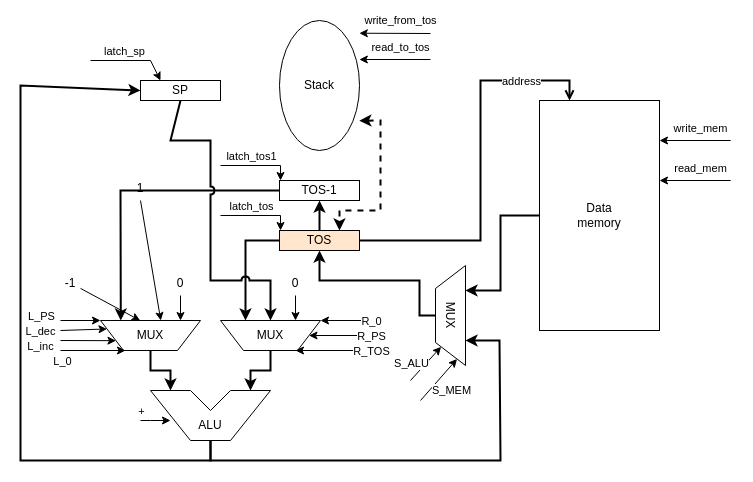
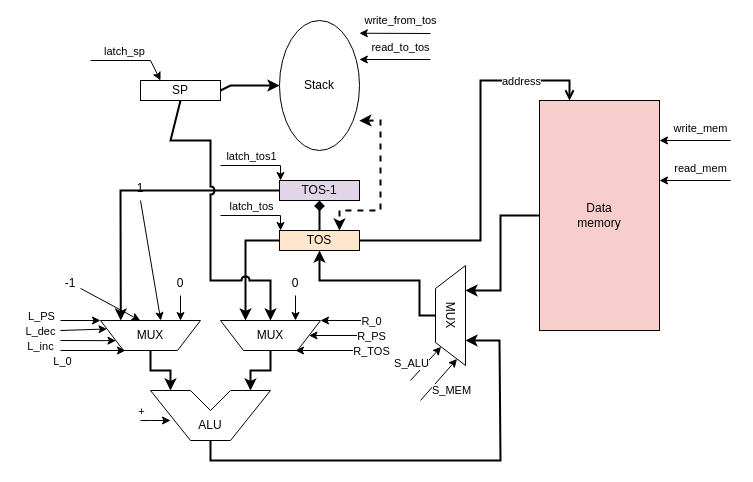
none -> (245, 86)
(320, 191) -> (320, 191)
(320, 211) -> (320, 211)
(600, 216) -> (600, 216)
(21, 312) -> none
